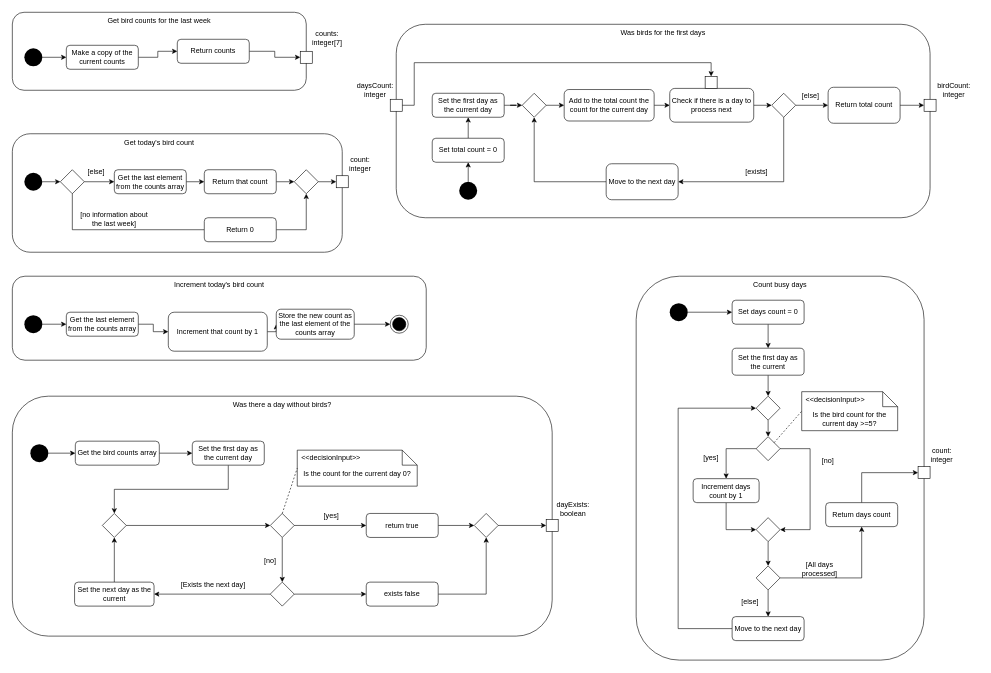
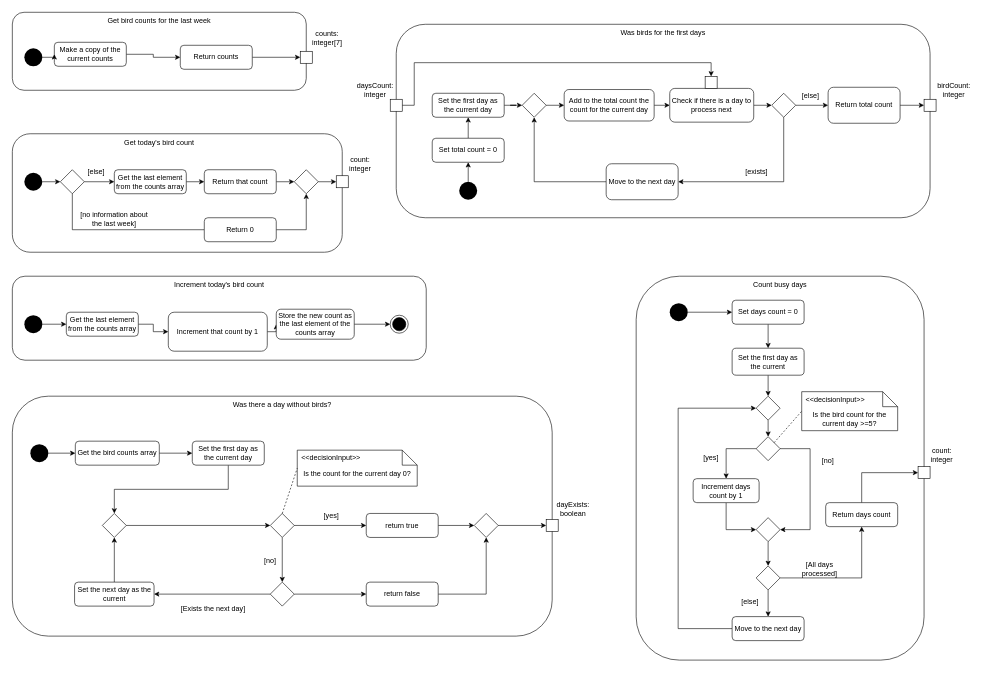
(213, 51) -> (216, 57)
(102, 57) -> (90, 54)
(213, 585) -> (213, 609)
(402, 594) -> (402, 594)
